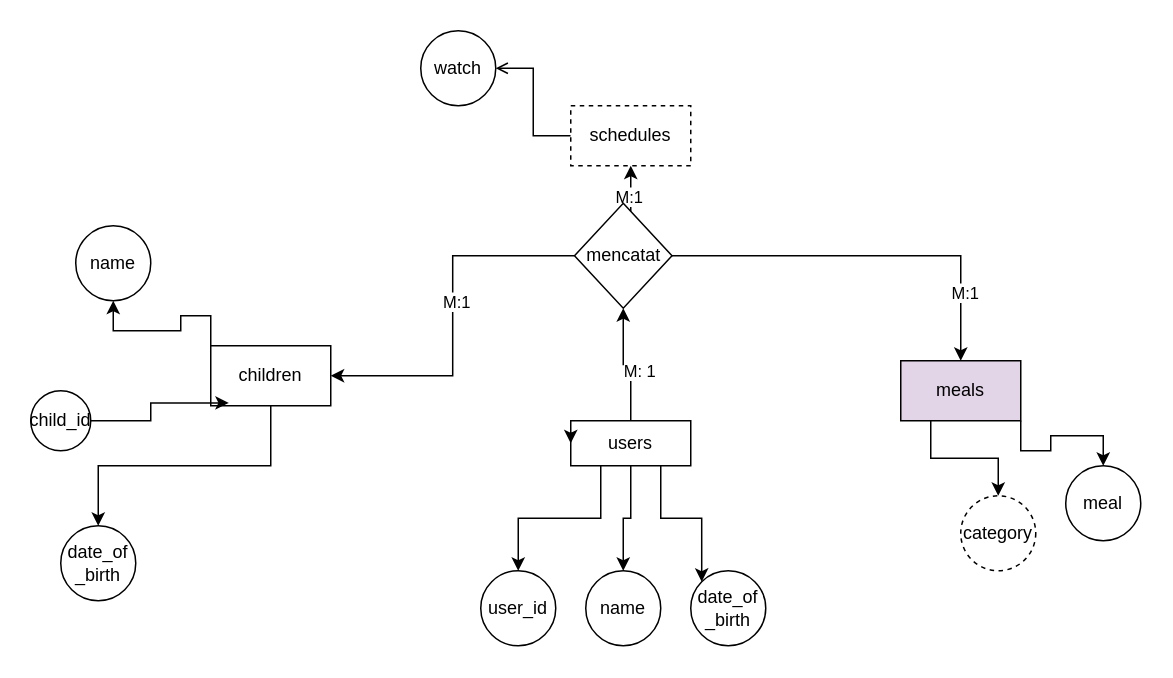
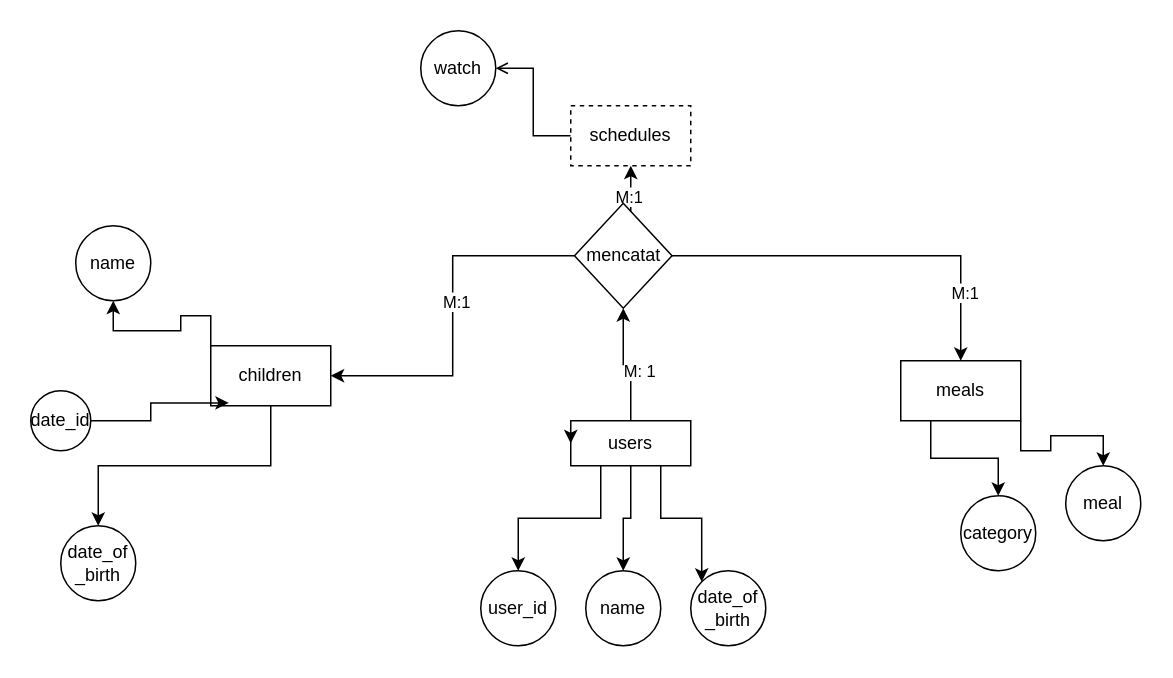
(961, 391) -> (961, 391)
(61, 421) -> (61, 421)
(998, 533) -> (998, 533)
